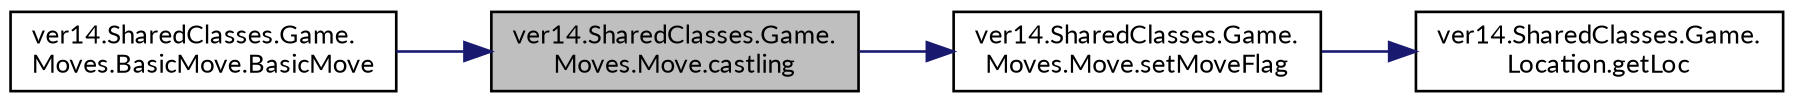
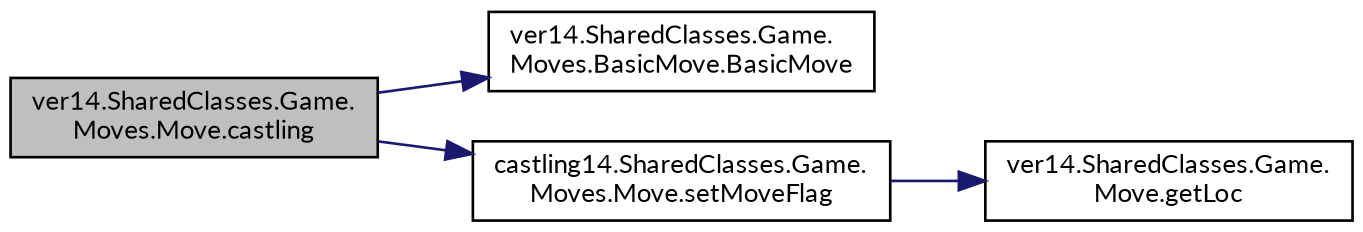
(430, 52) -> (420, 87)
(1137, 52) -> (682, 181)
(1600, 52) -> (1169, 181)
